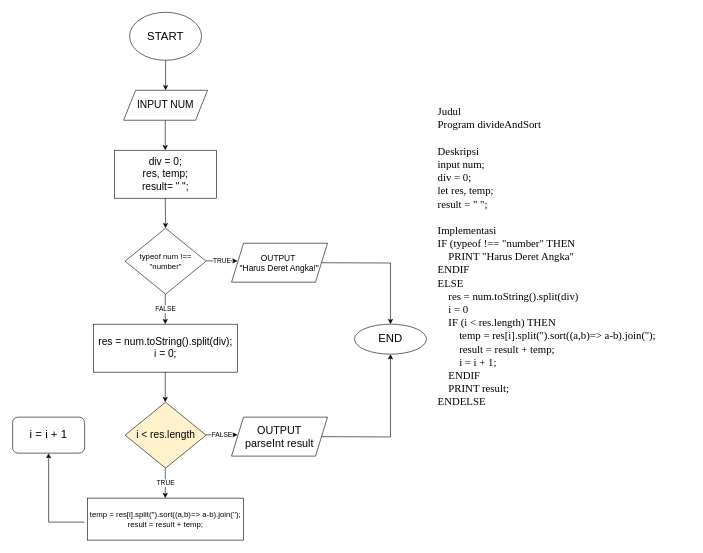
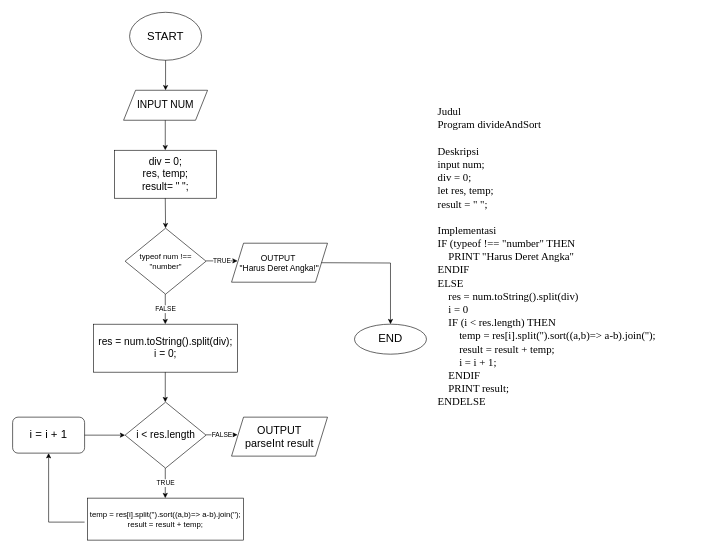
(390, 399) -> none
none -> (119, 435)
(165, 435) -> (165, 435)
